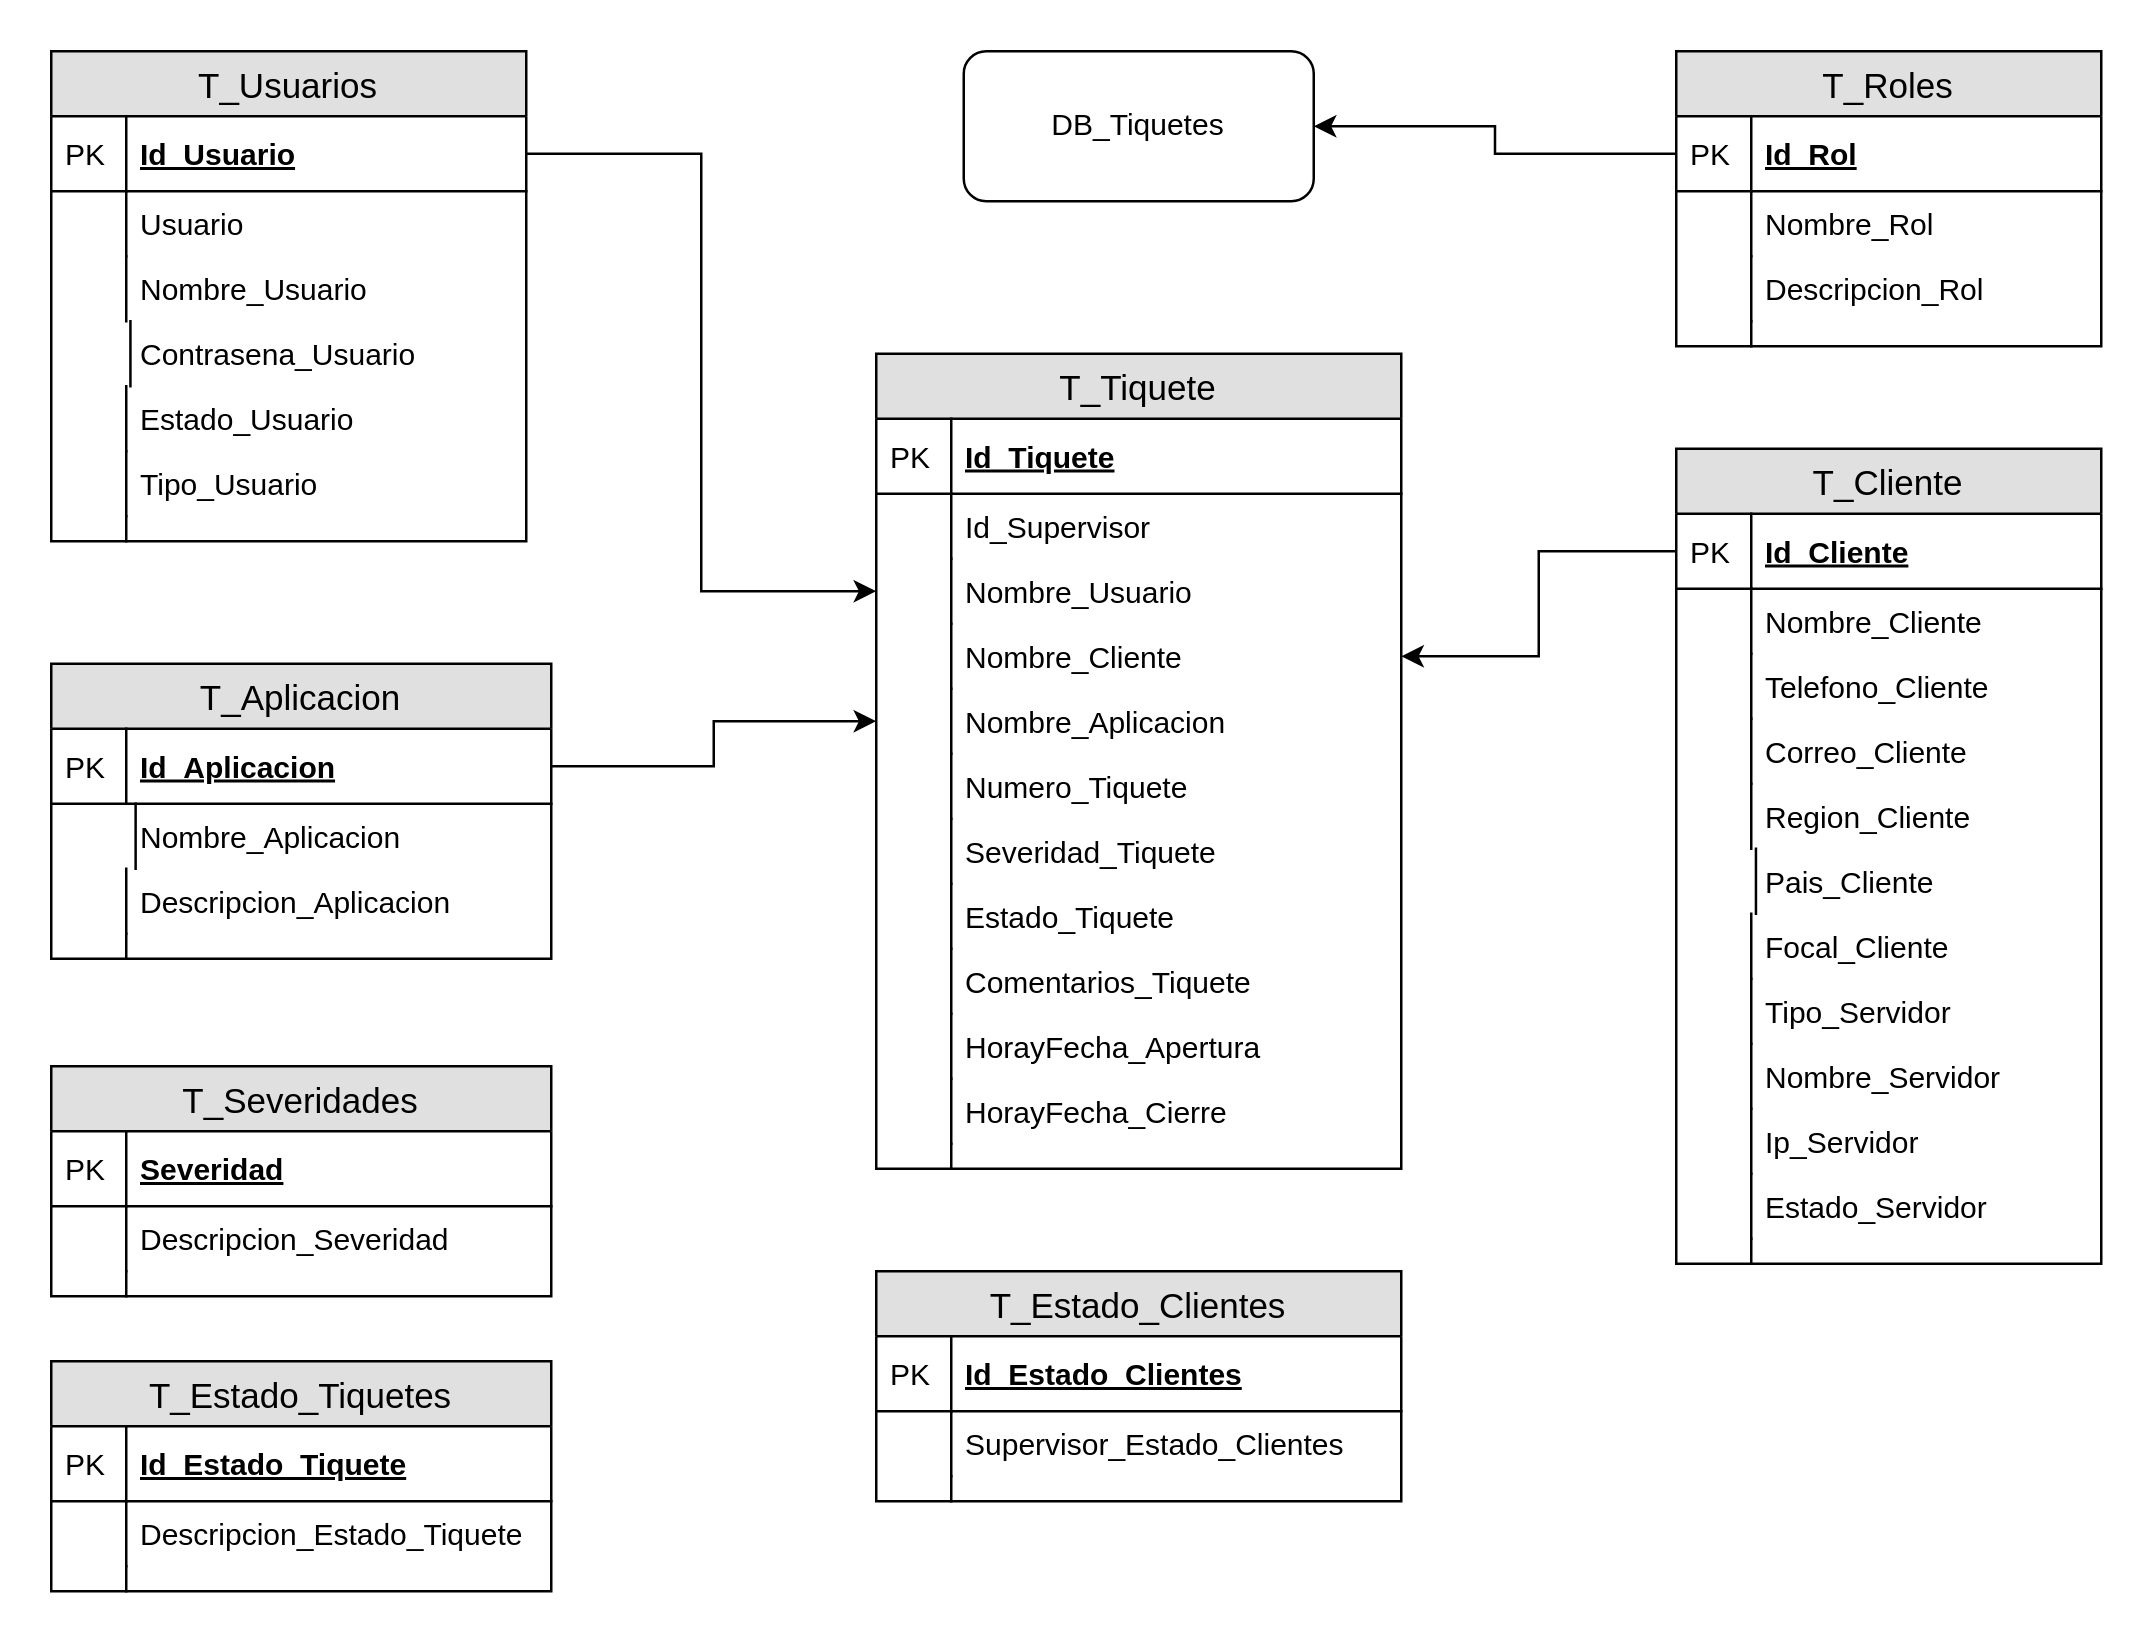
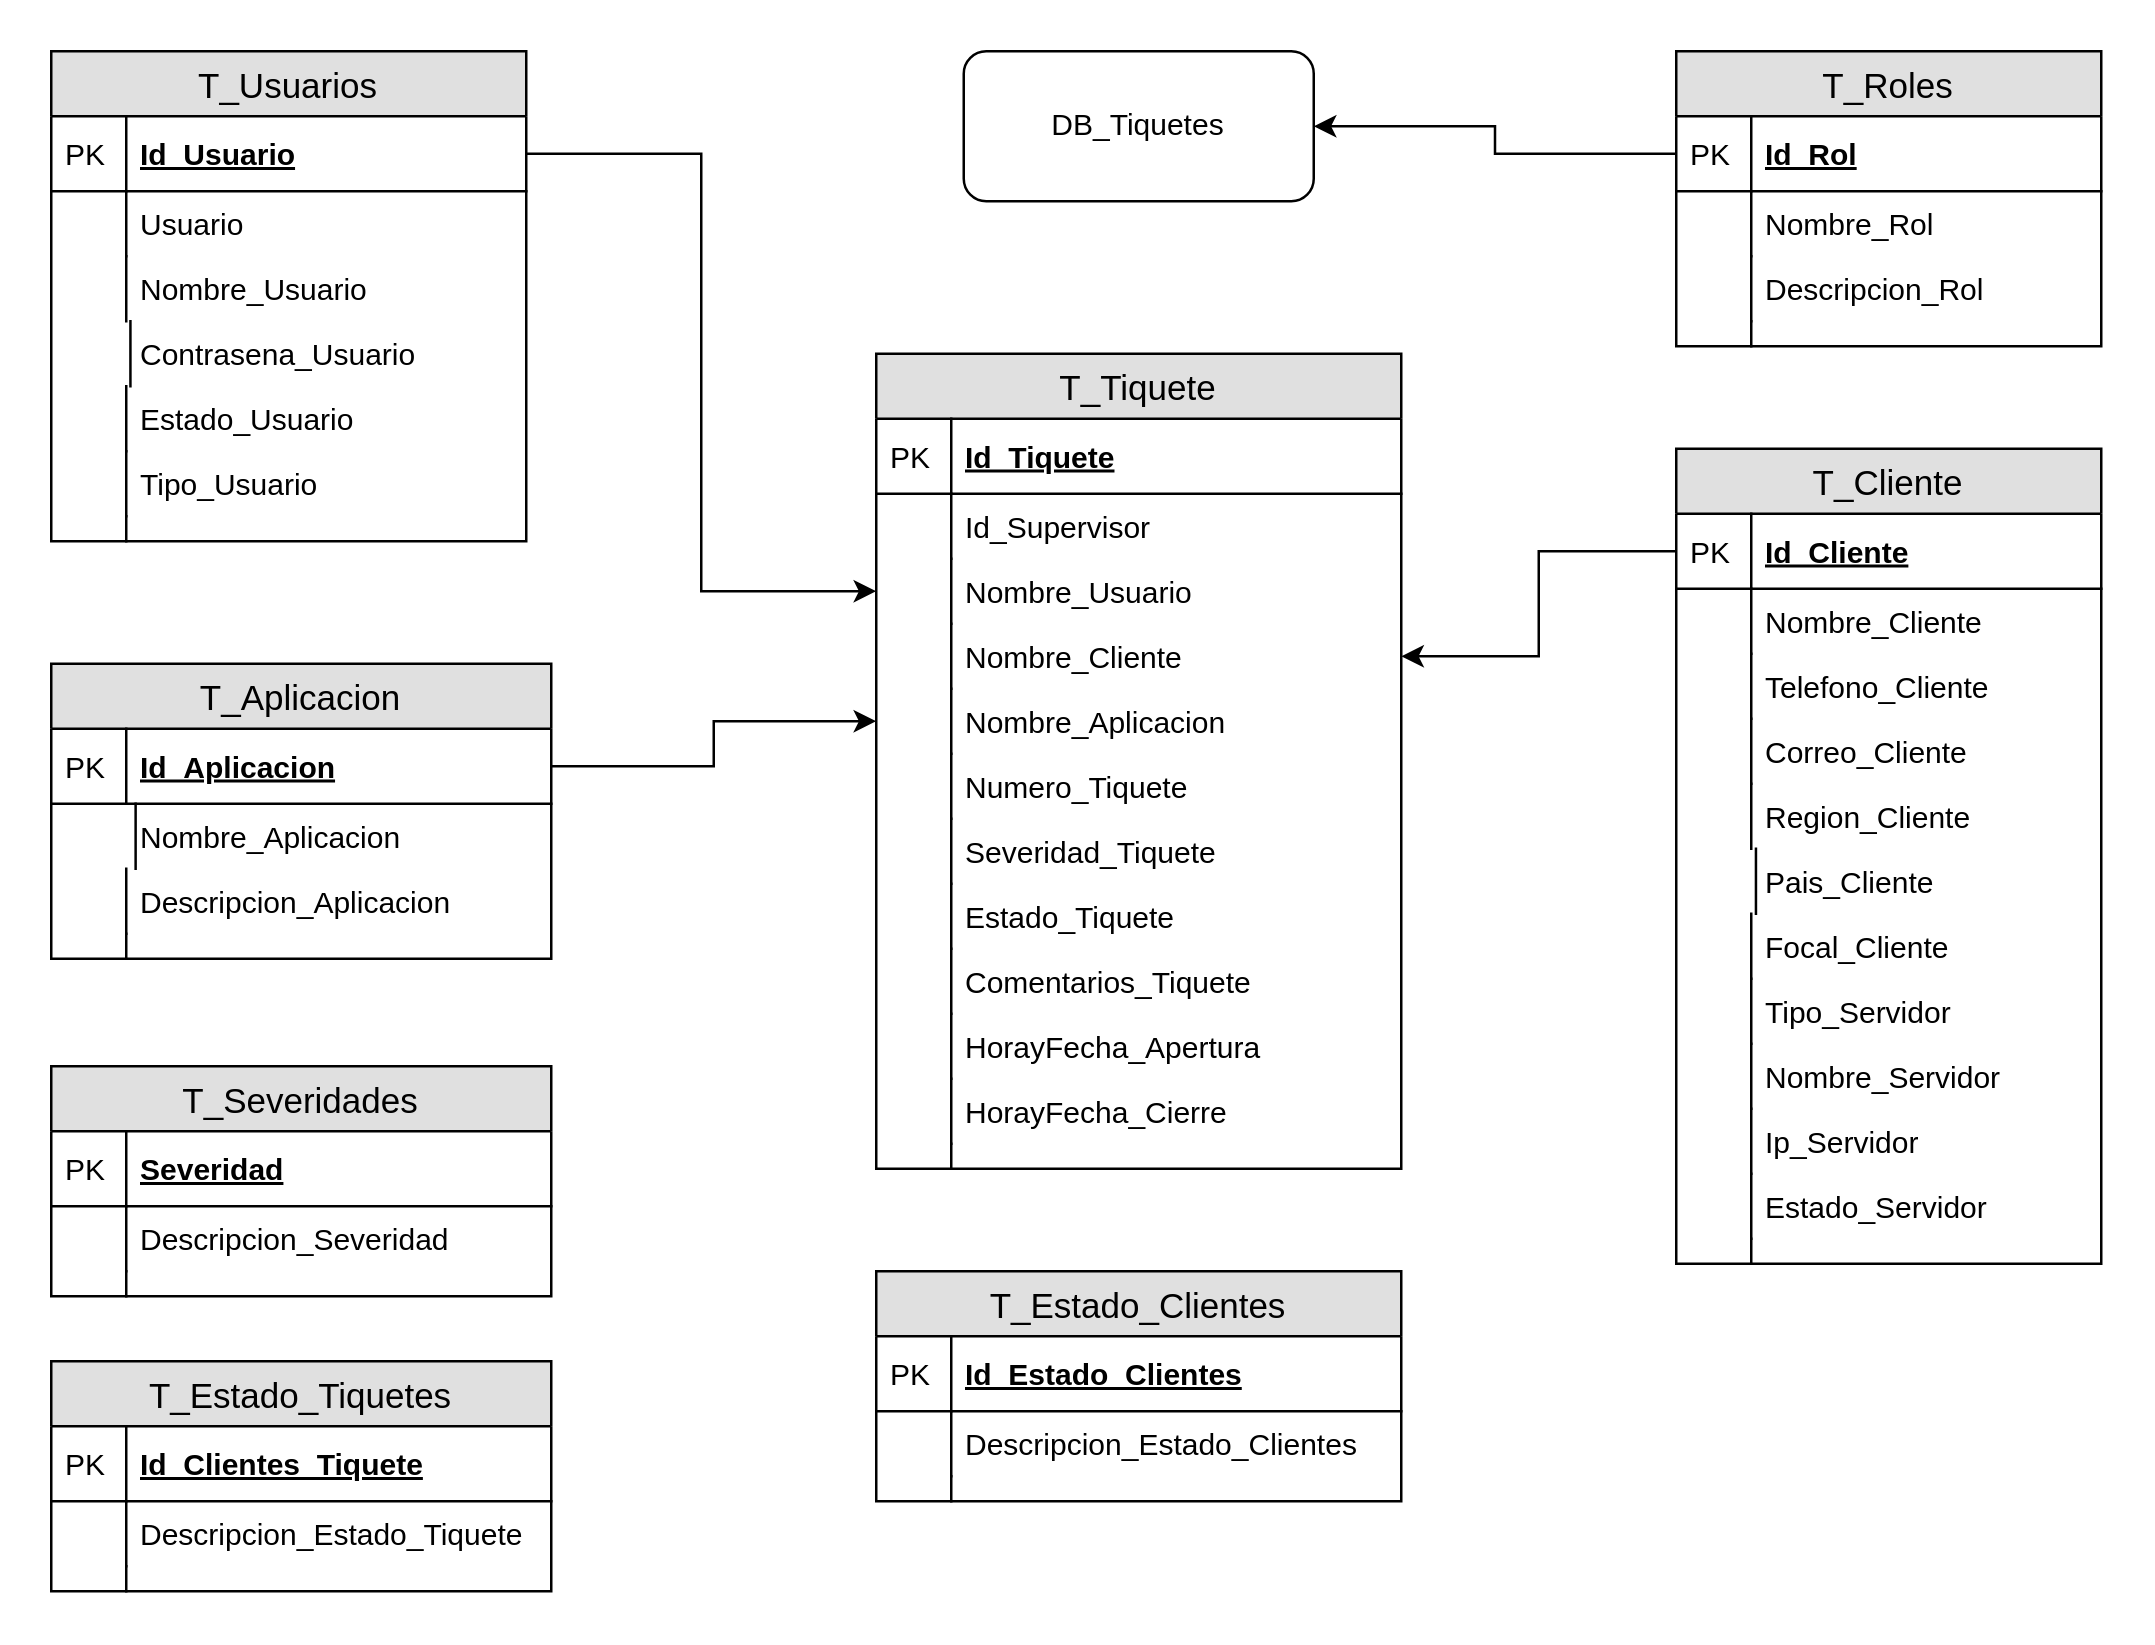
(1172, 1445) -> (1176, 1445)
(279, 1465) -> (288, 1465)
